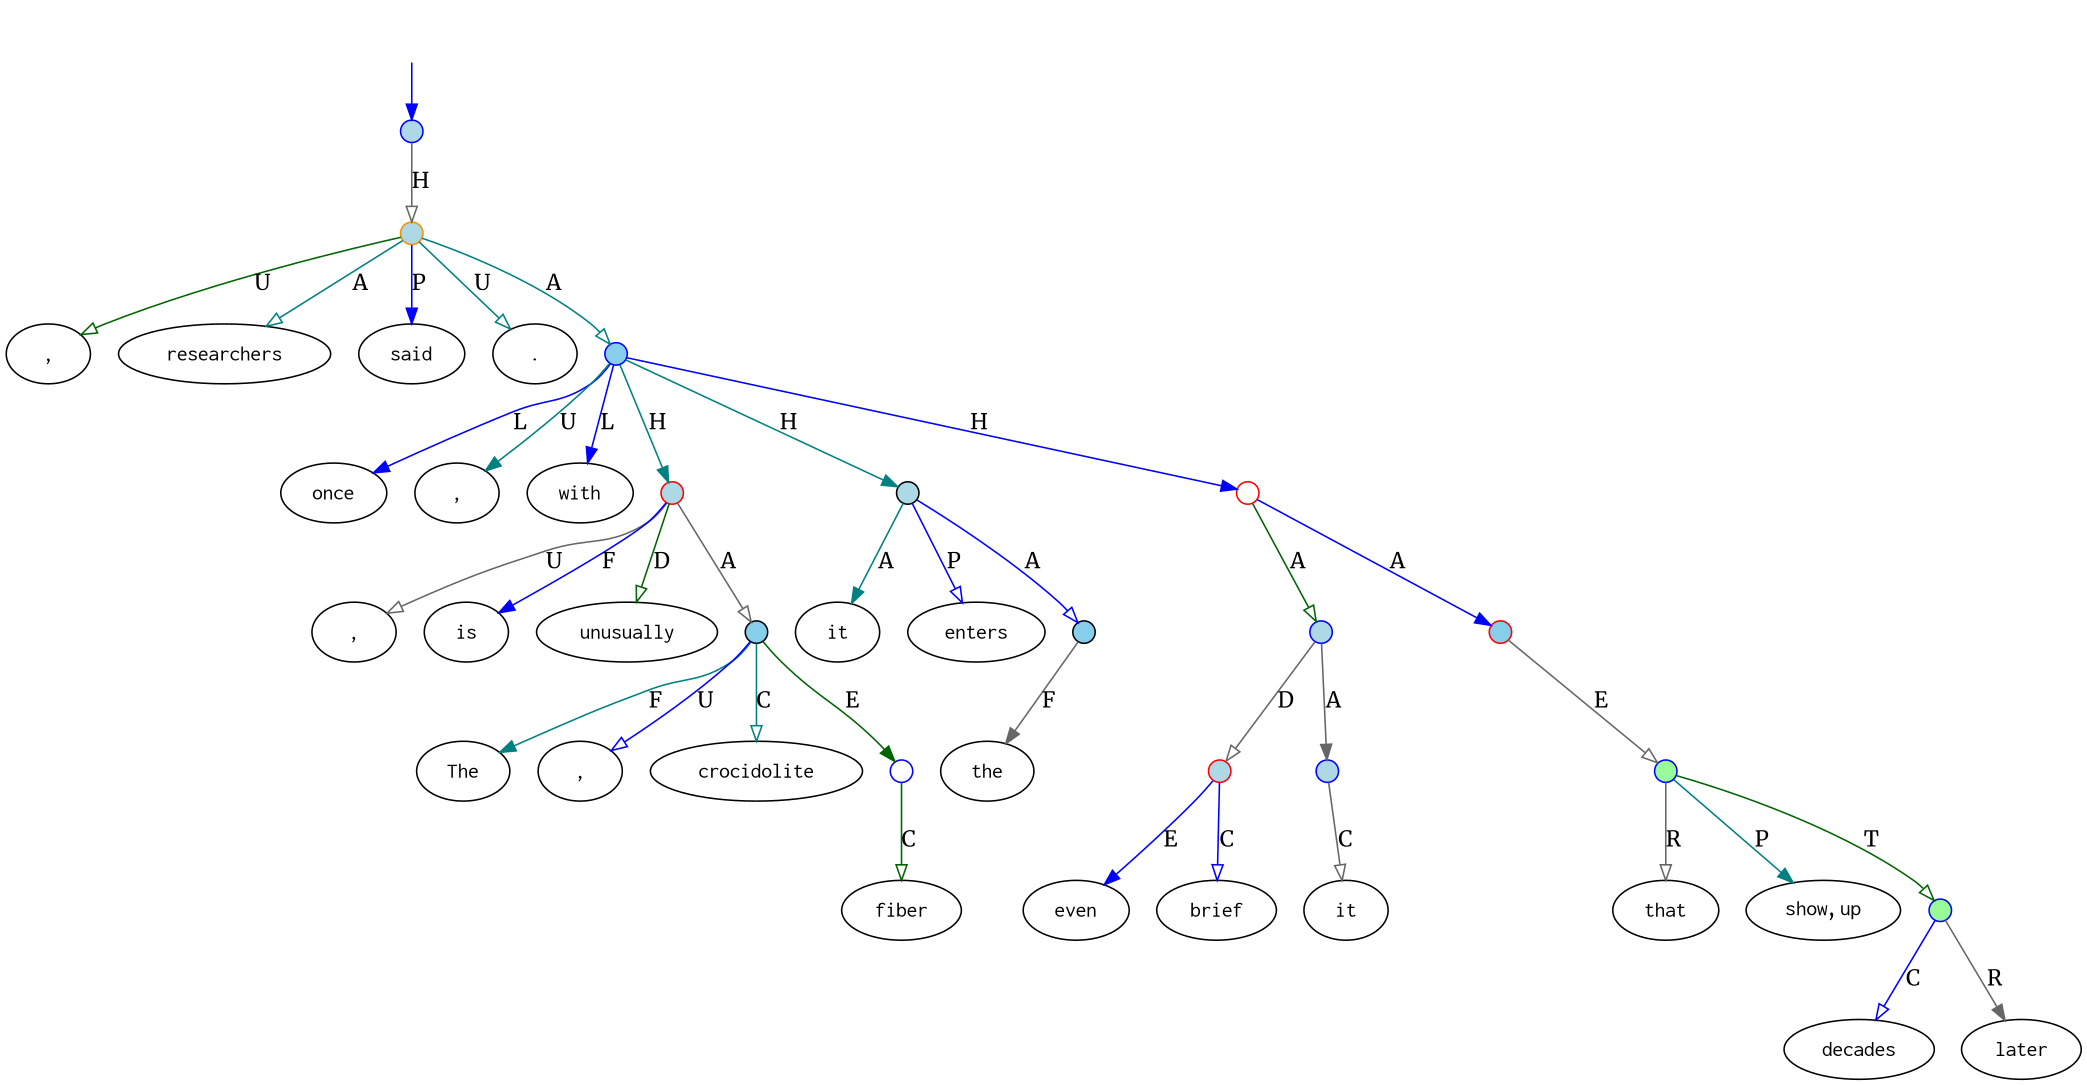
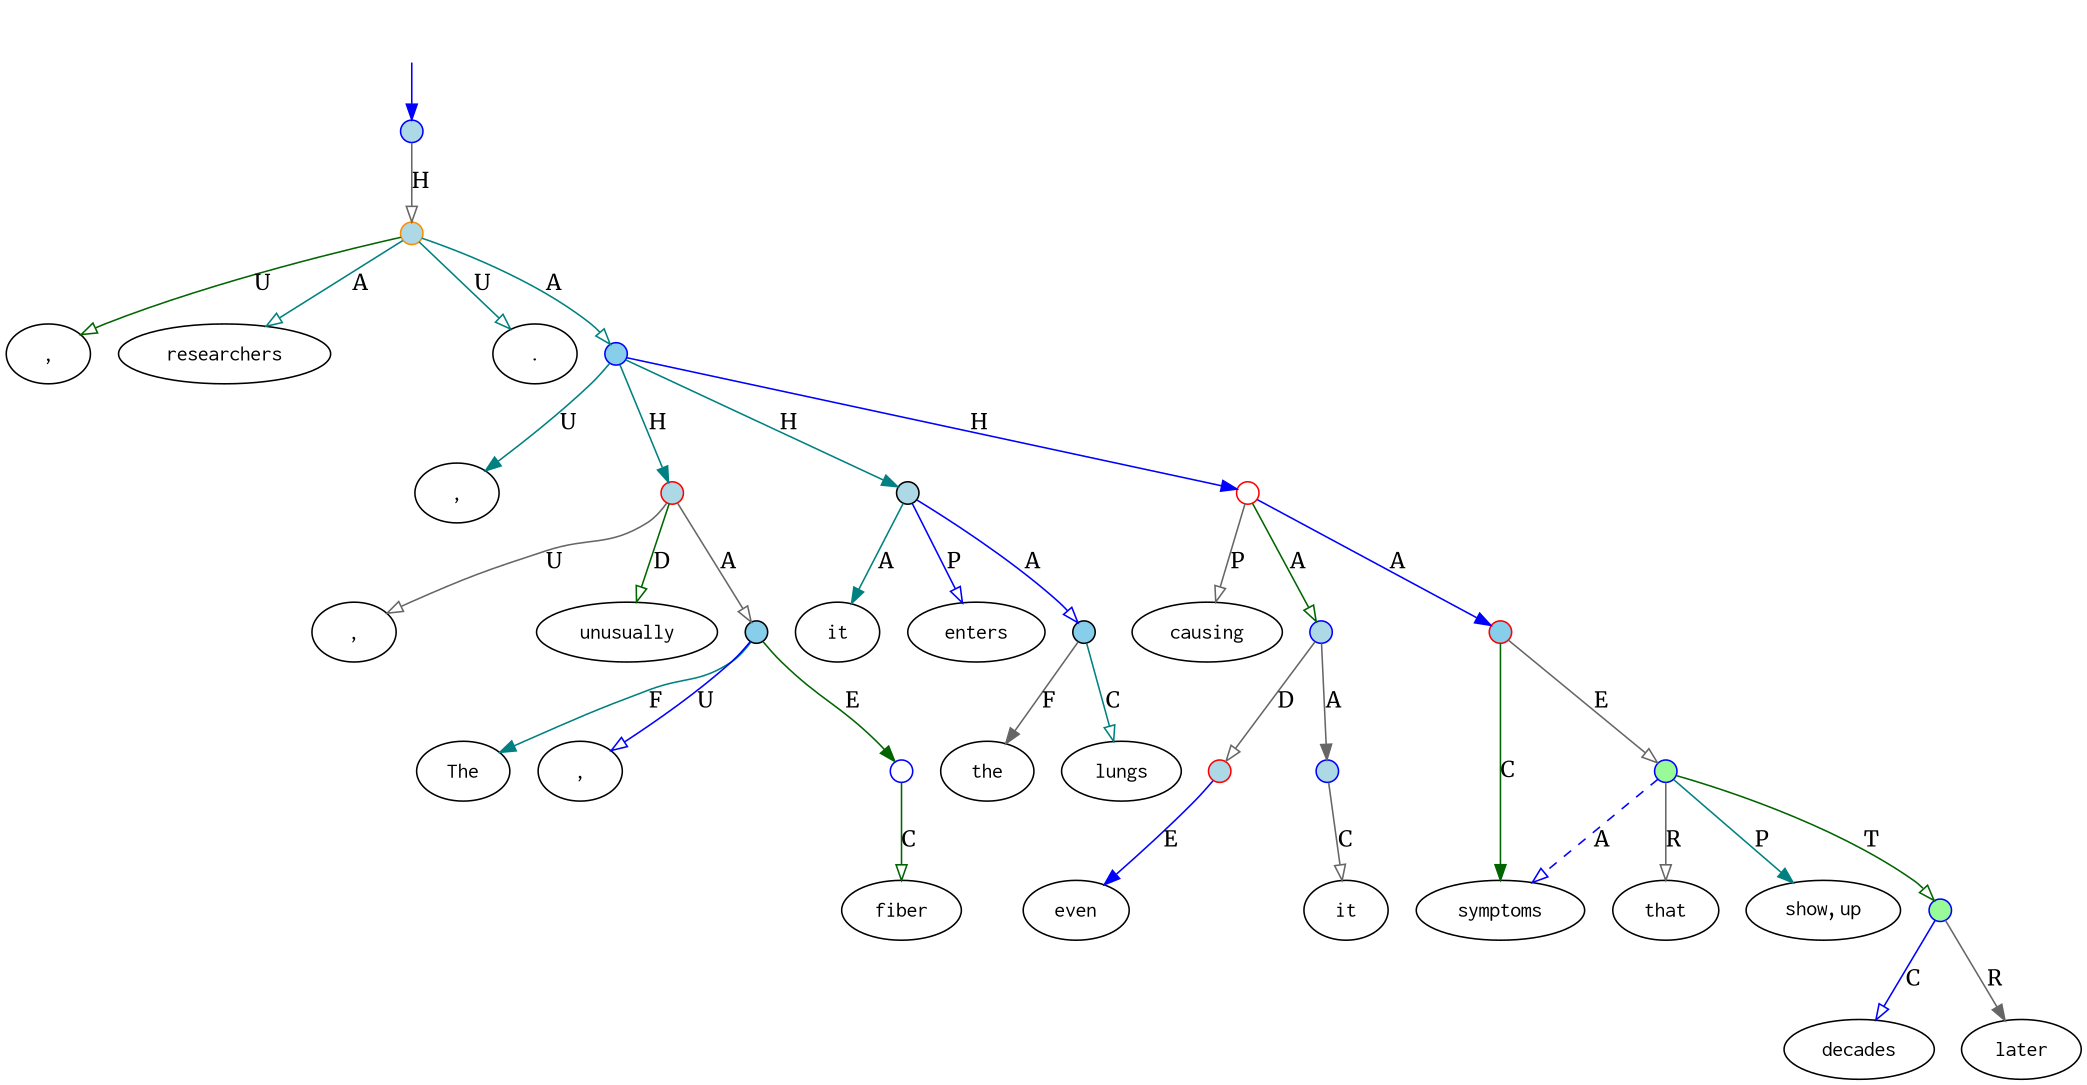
(412, 354) -> none
(334, 493) -> none
(580, 493) -> none
(466, 632) -> none
none -> (1207, 632)
(756, 771) -> none
none -> (1121, 771)
(1217, 910) -> none
none -> (1500, 910)
